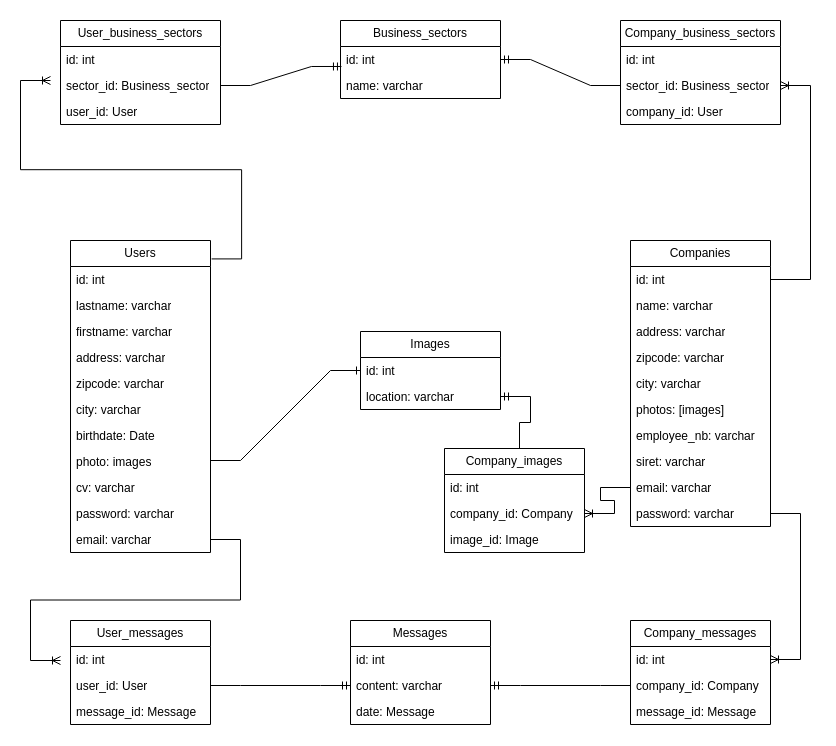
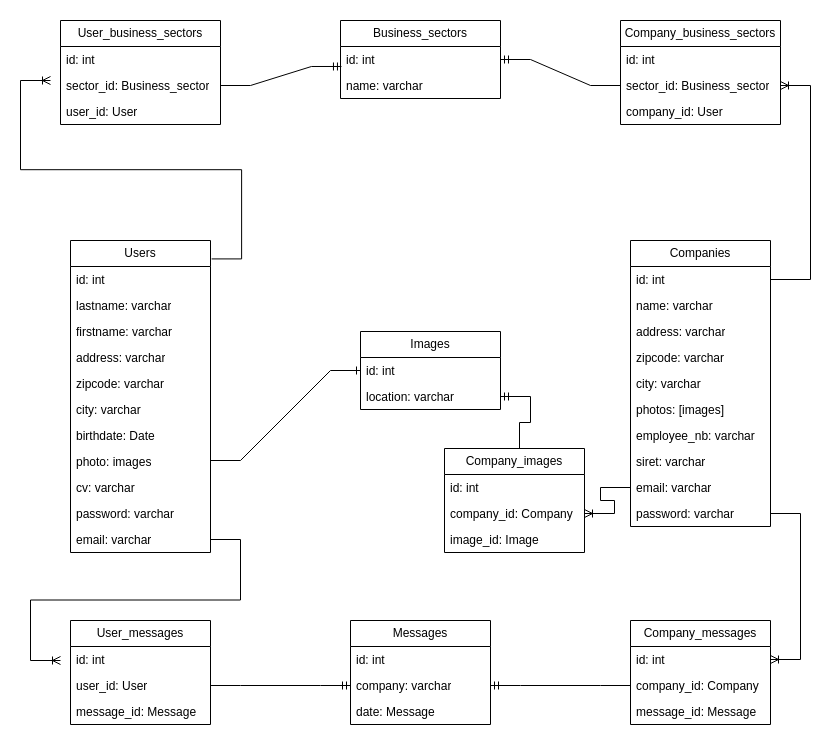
(407, 687) -> (407, 687)
